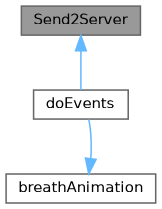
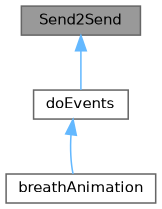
(81, 21) -> (81, 21)
(91, 139) -> (71, 154)
